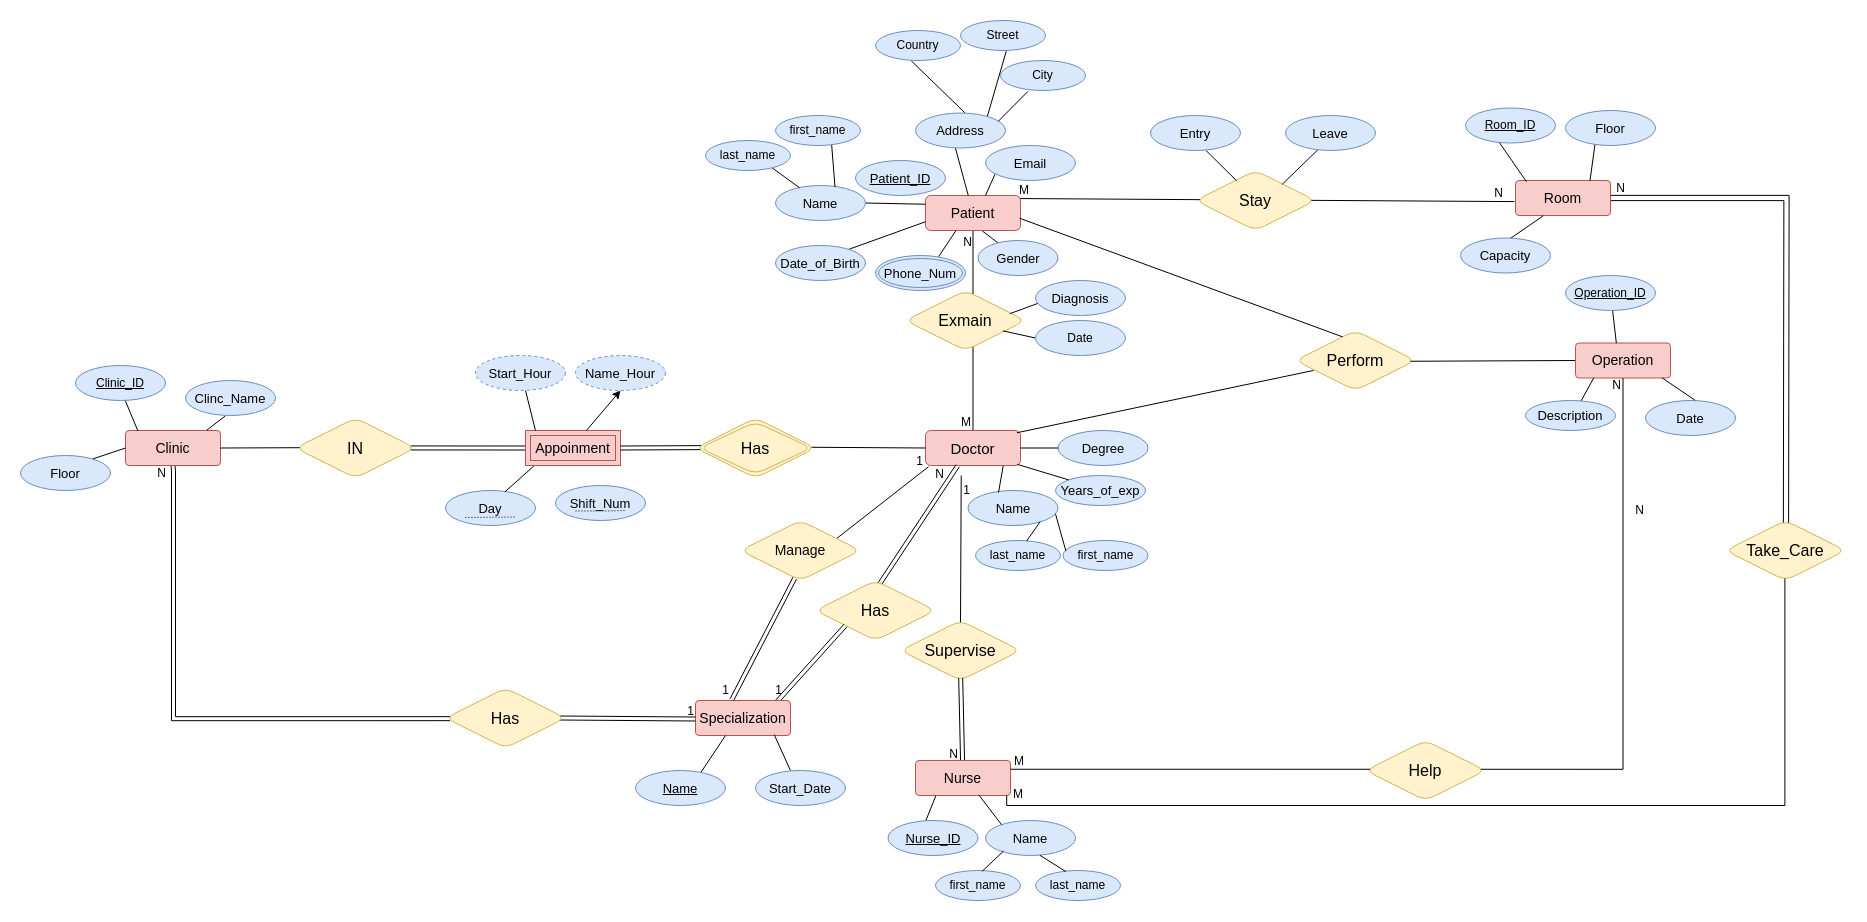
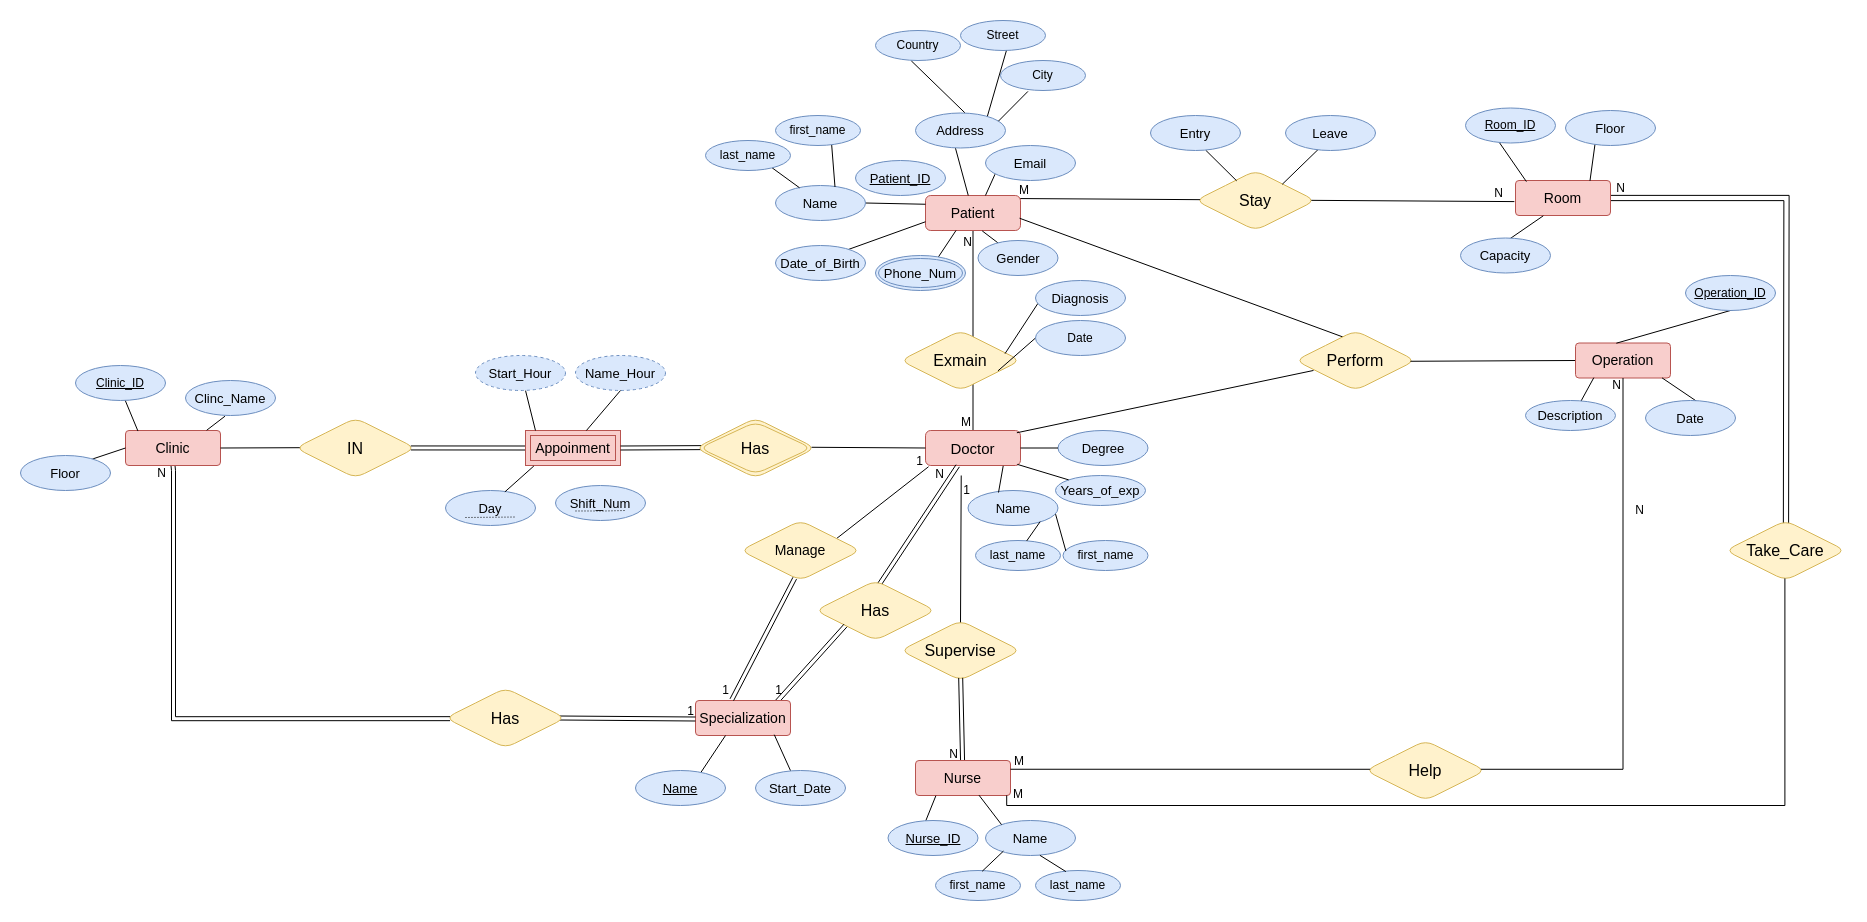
(1611, 293) -> (1731, 293)
(966, 321) -> (961, 361)
(615, 397) -> (617, 394)
